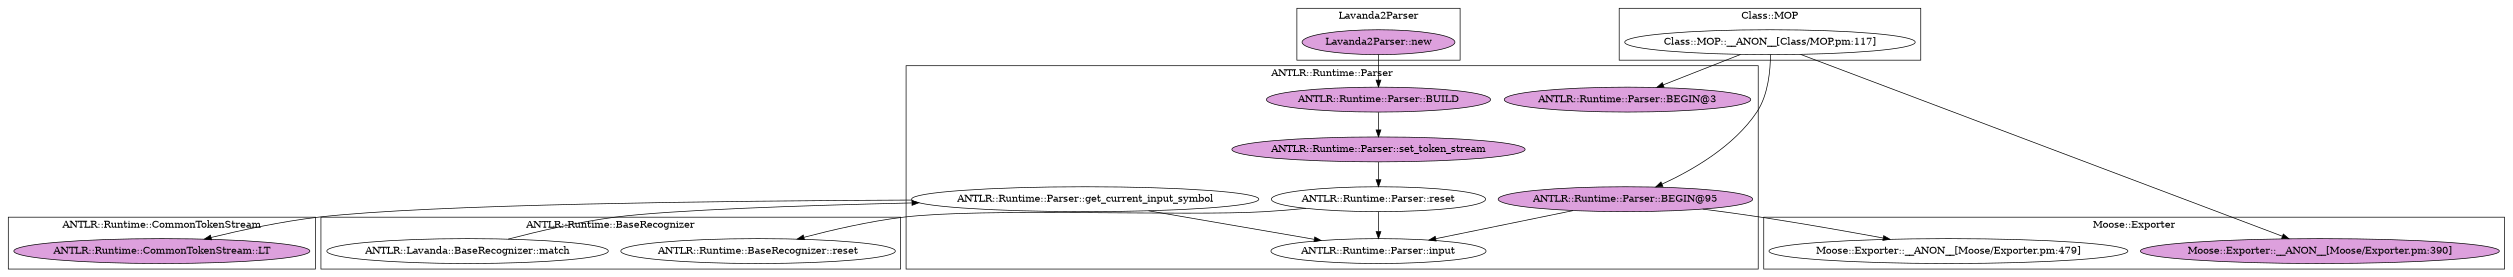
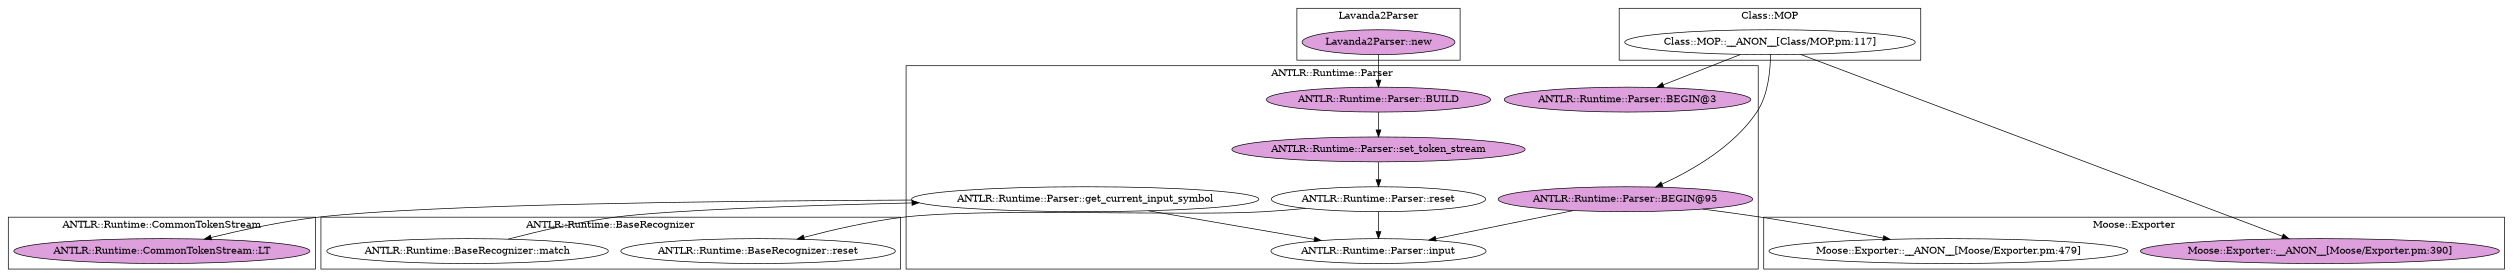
(468, 251) -> (468, 251)
